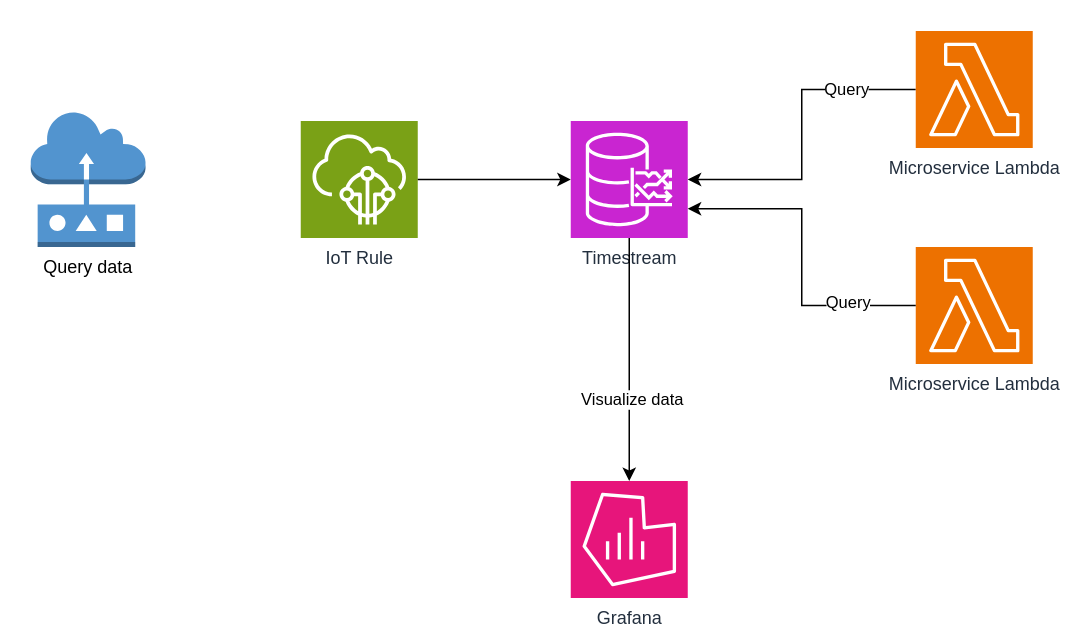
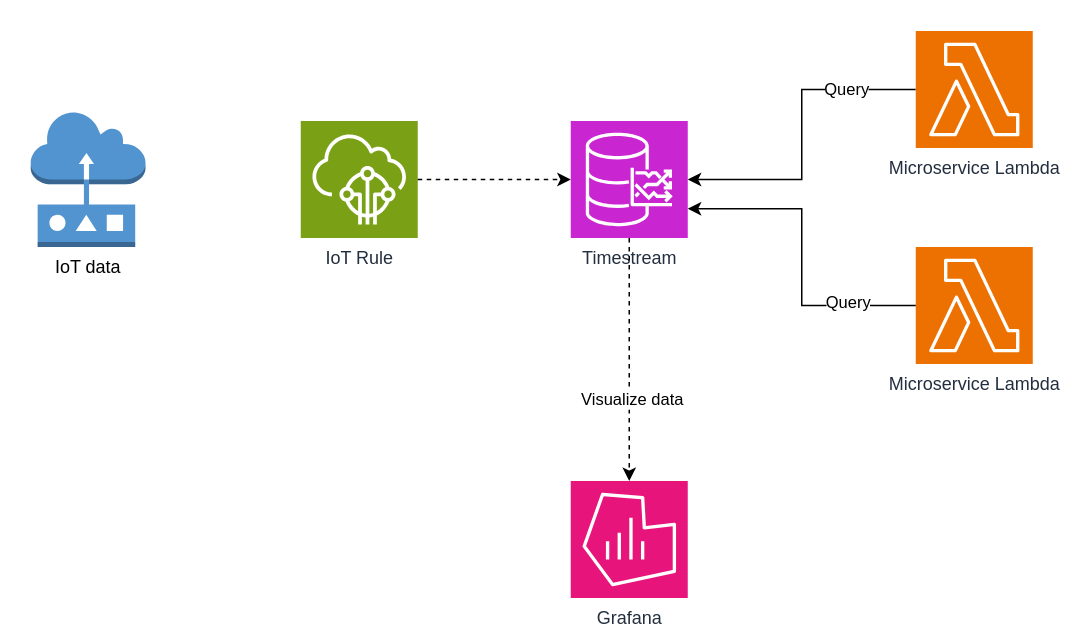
(490, 179) -> (490, 179)
(89, 268) -> (89, 268)
(629, 316) -> (629, 316)
